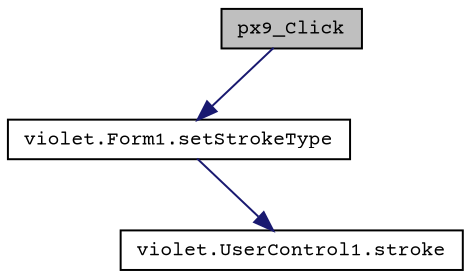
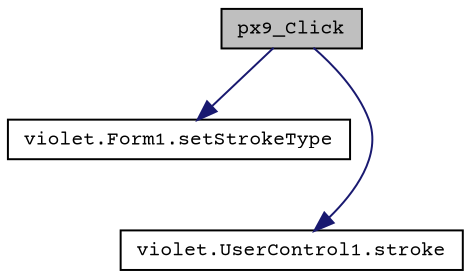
(228, 188) -> (371, 129)
